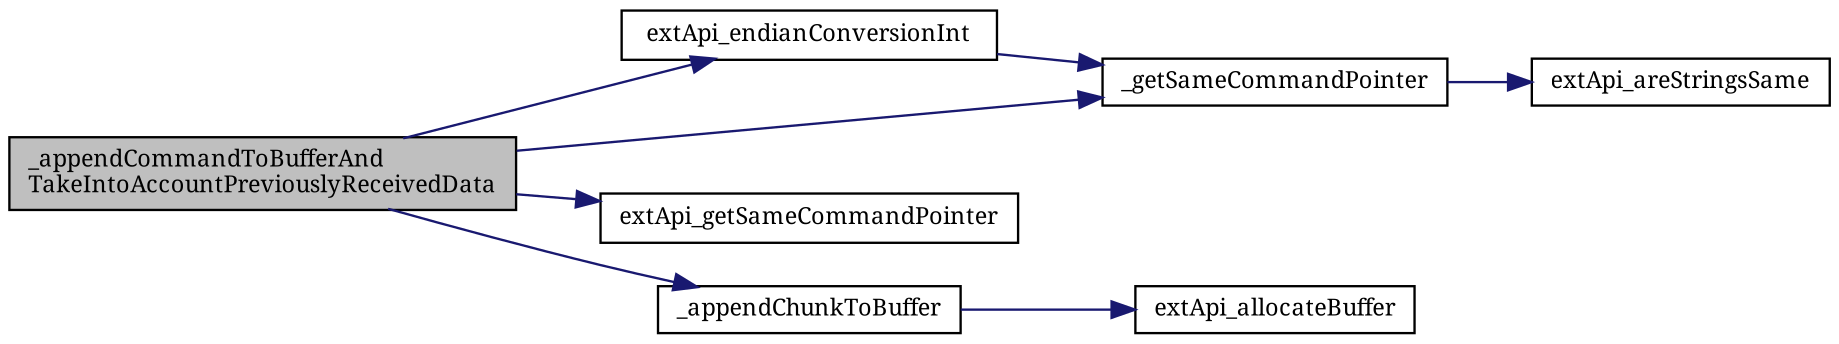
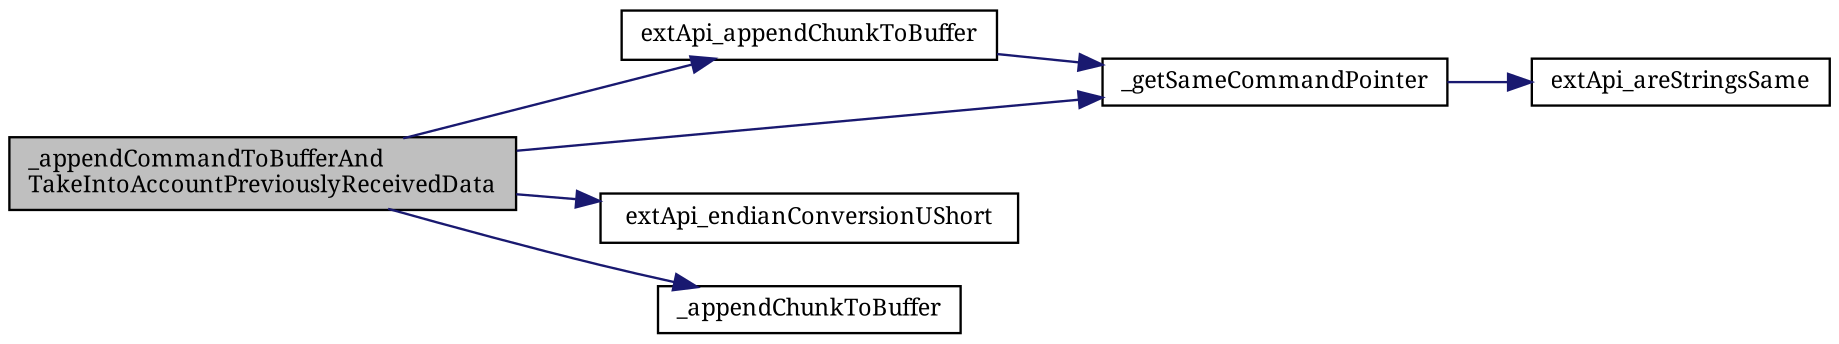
(809, 35) -> (809, 35)
(809, 218) -> (809, 218)
(1275, 310) -> none
